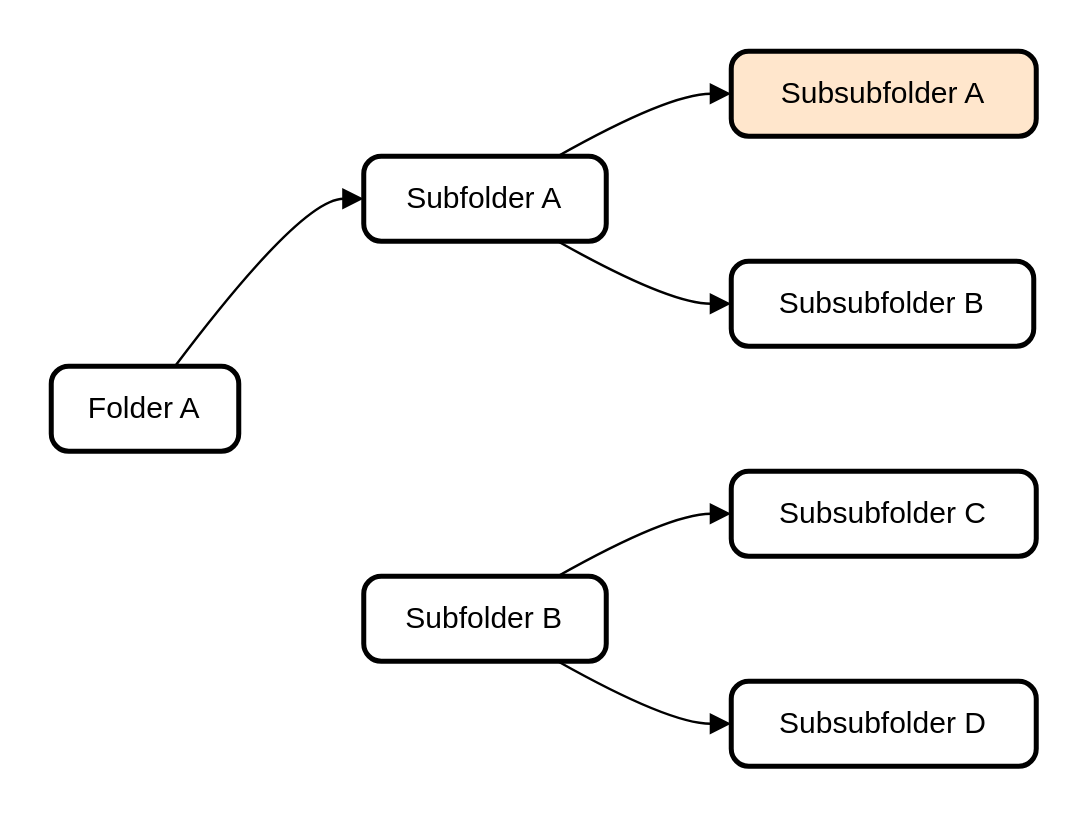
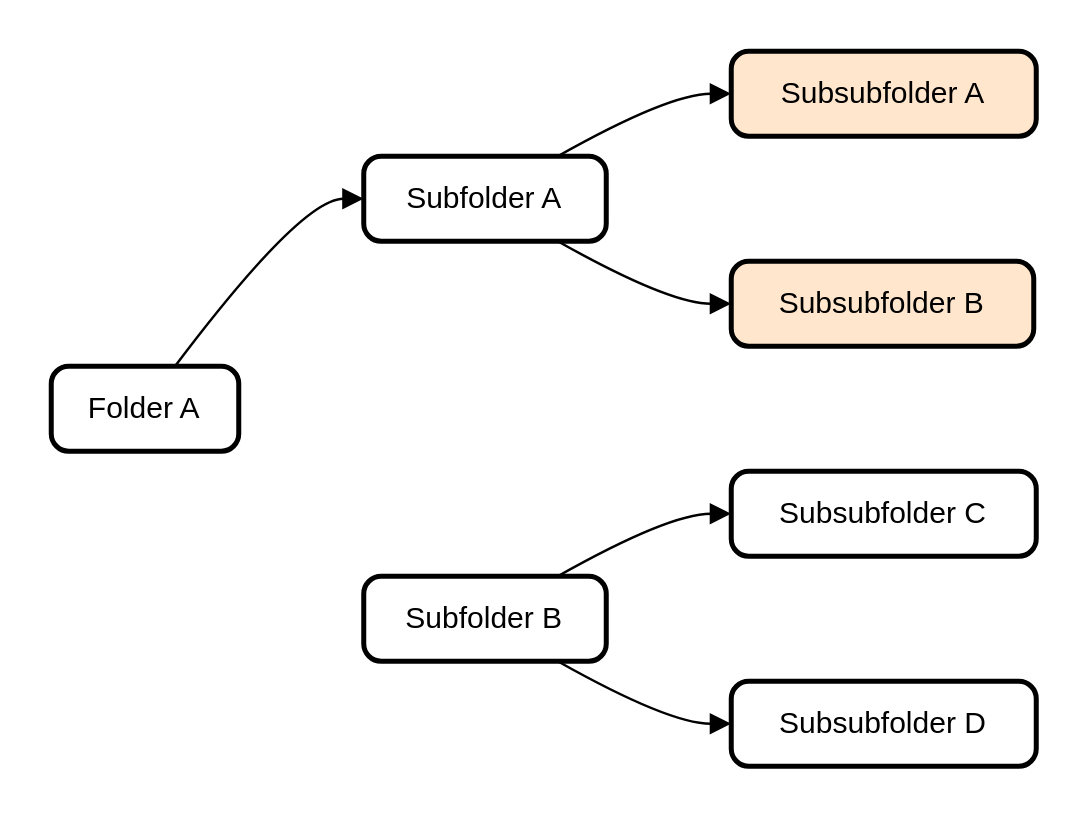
(883, 304) -> (883, 304)
